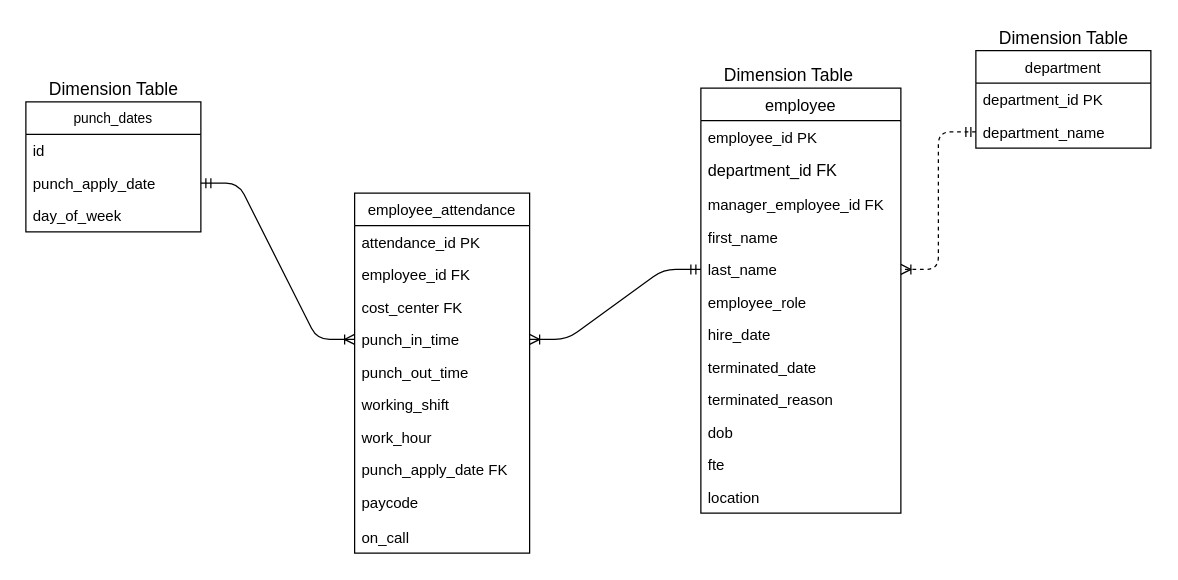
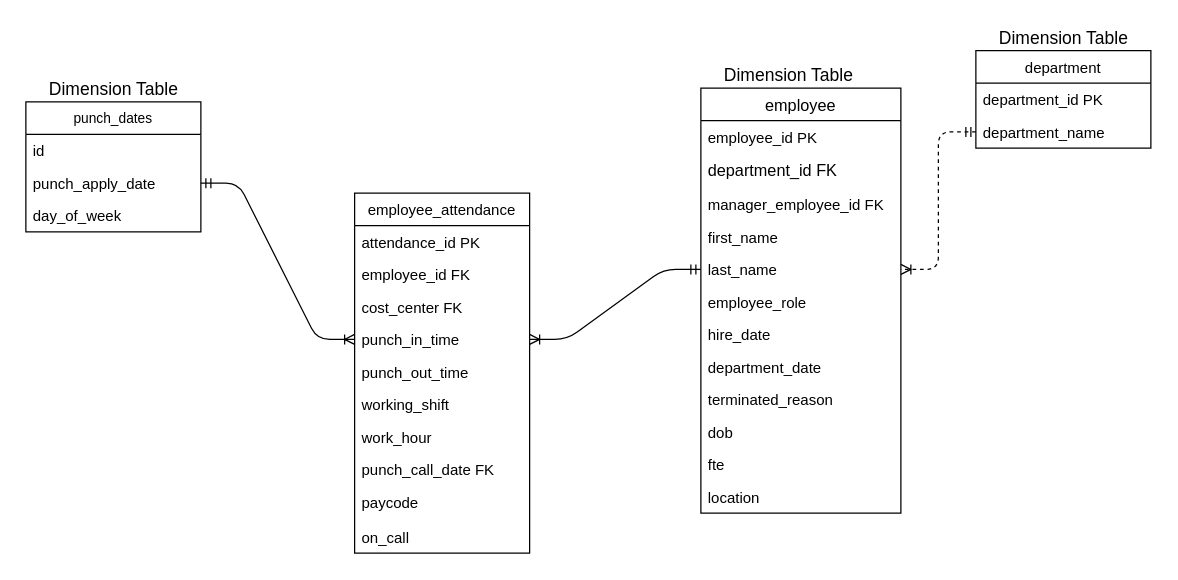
(769, 368) -> (771, 368)
(437, 470) -> (431, 470)
